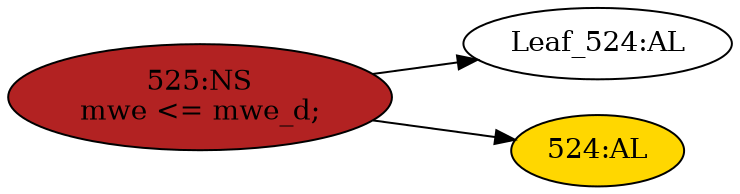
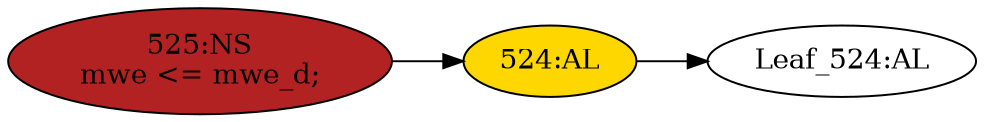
(415, 68) -> (662, 61)
